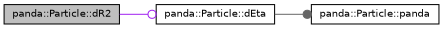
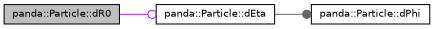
(62, 14) -> (62, 14)
(375, 14) -> (371, 14)
